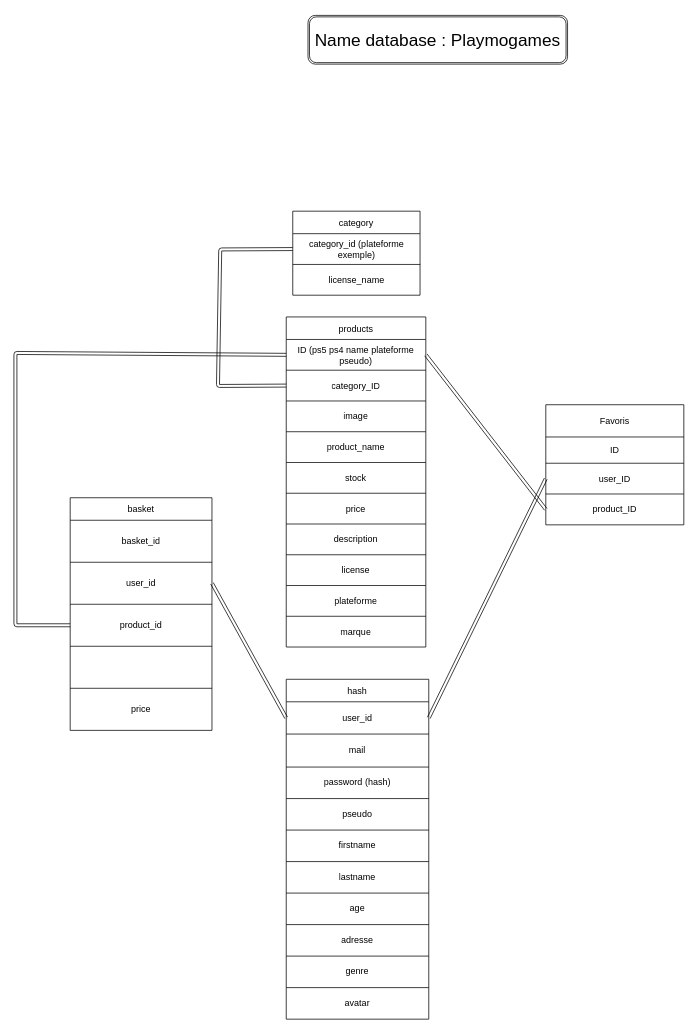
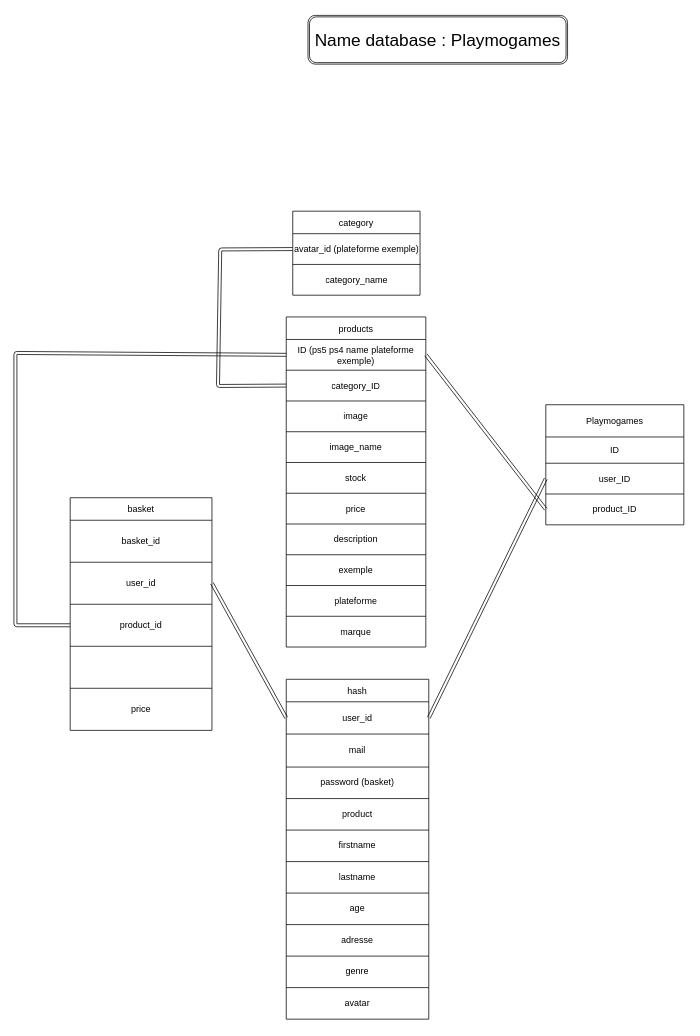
(357, 249) -> (357, 249)
(357, 280) -> (357, 280)
(356, 355) -> (356, 355)
(614, 421) -> (614, 421)
(356, 447) -> (356, 447)
(356, 570) -> (356, 570)
(357, 783) -> (357, 783)
(357, 814) -> (357, 814)
